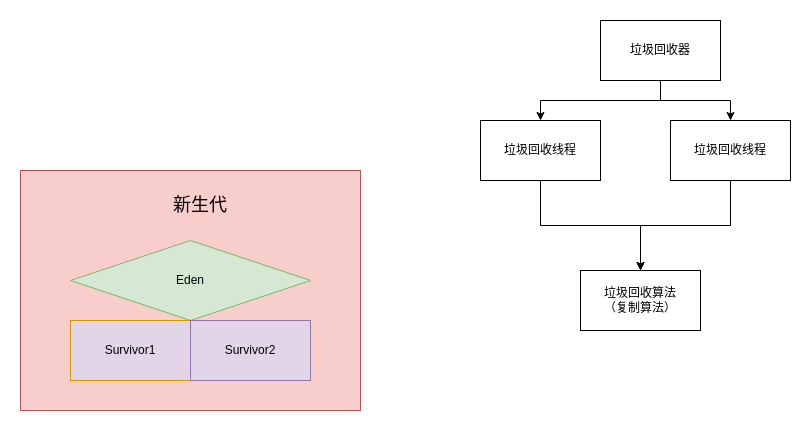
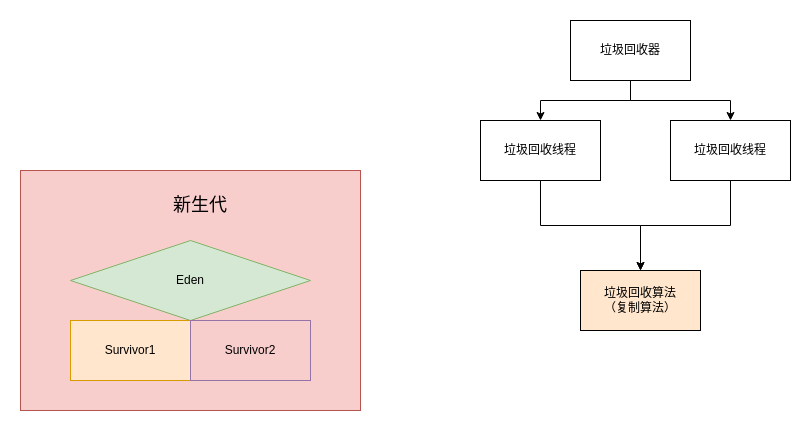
(661, 51) -> (631, 51)
(641, 301) -> (641, 301)
(131, 351) -> (131, 351)
(251, 351) -> (251, 351)
